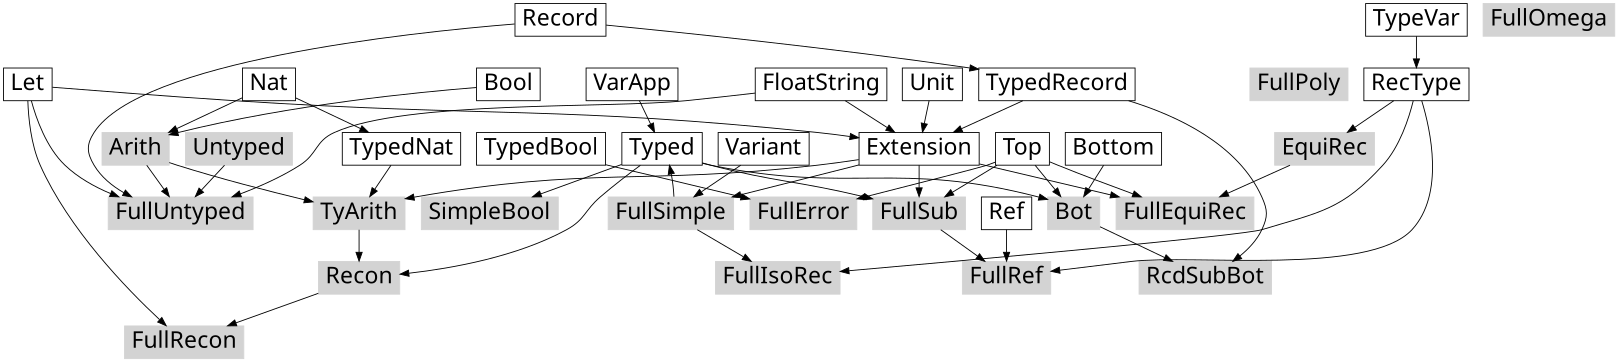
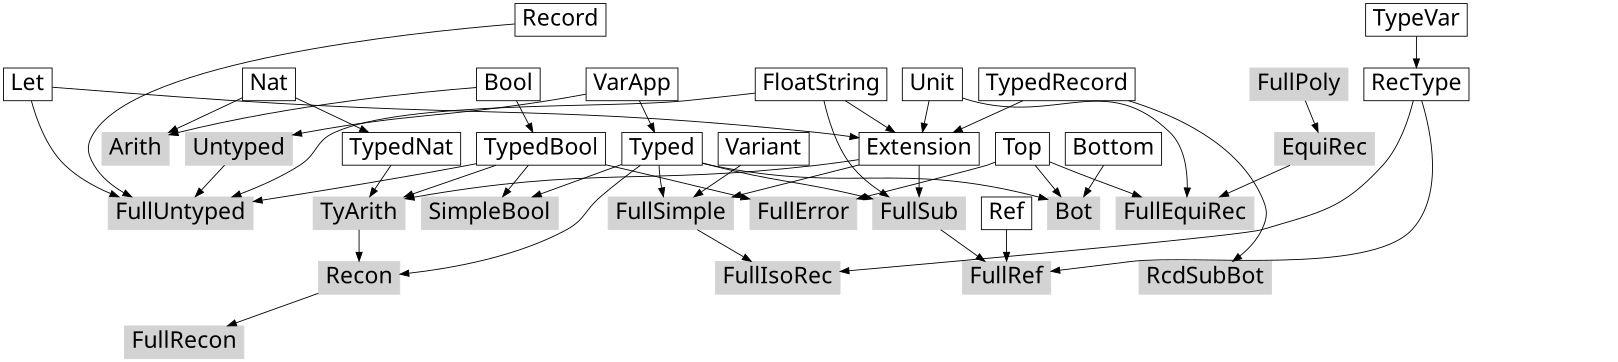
(1549, 20) -> none
(788, 45) -> none
none -> (444, 114)
(1374, 114) -> (1310, 112)
none -> (526, 118)
(155, 177) -> (369, 183)
none -> (518, 178)
(1038, 178) -> (1100, 101)
(975, 179) -> (843, 153)
(236, 182) -> (454, 180)
(673, 186) -> (660, 177)
(73, 222) -> none
(1126, 239) -> none
